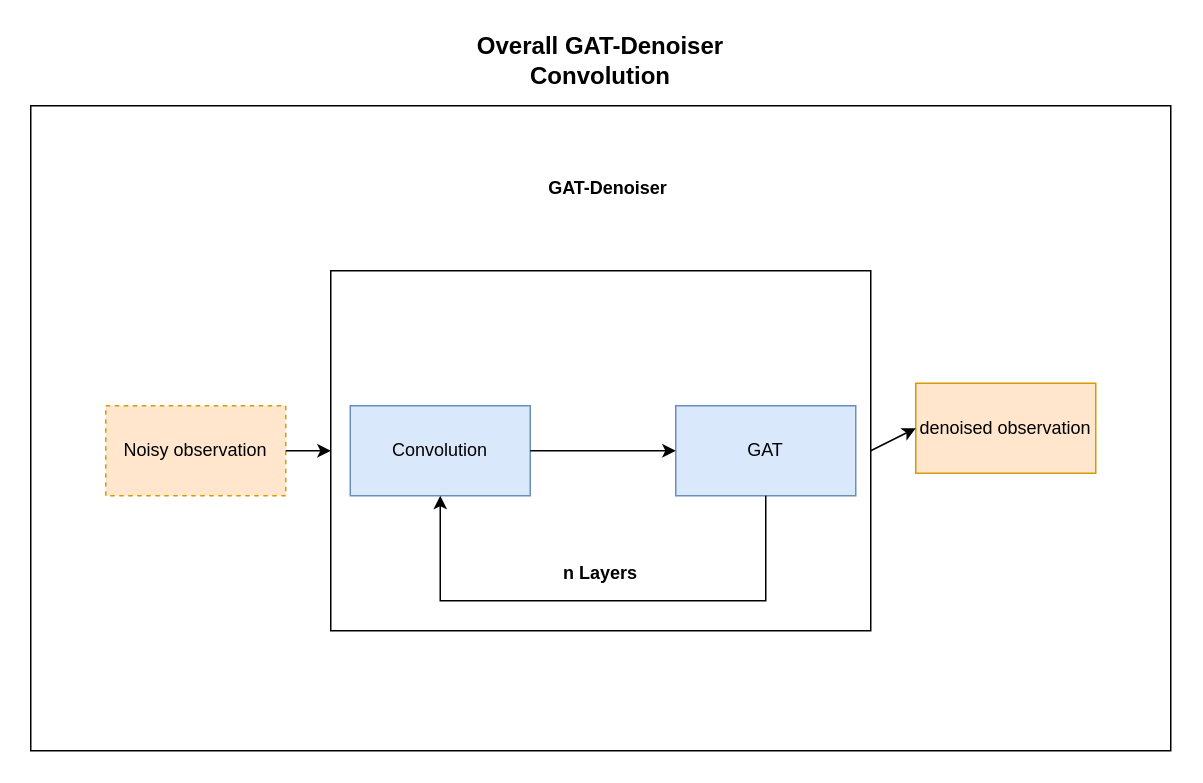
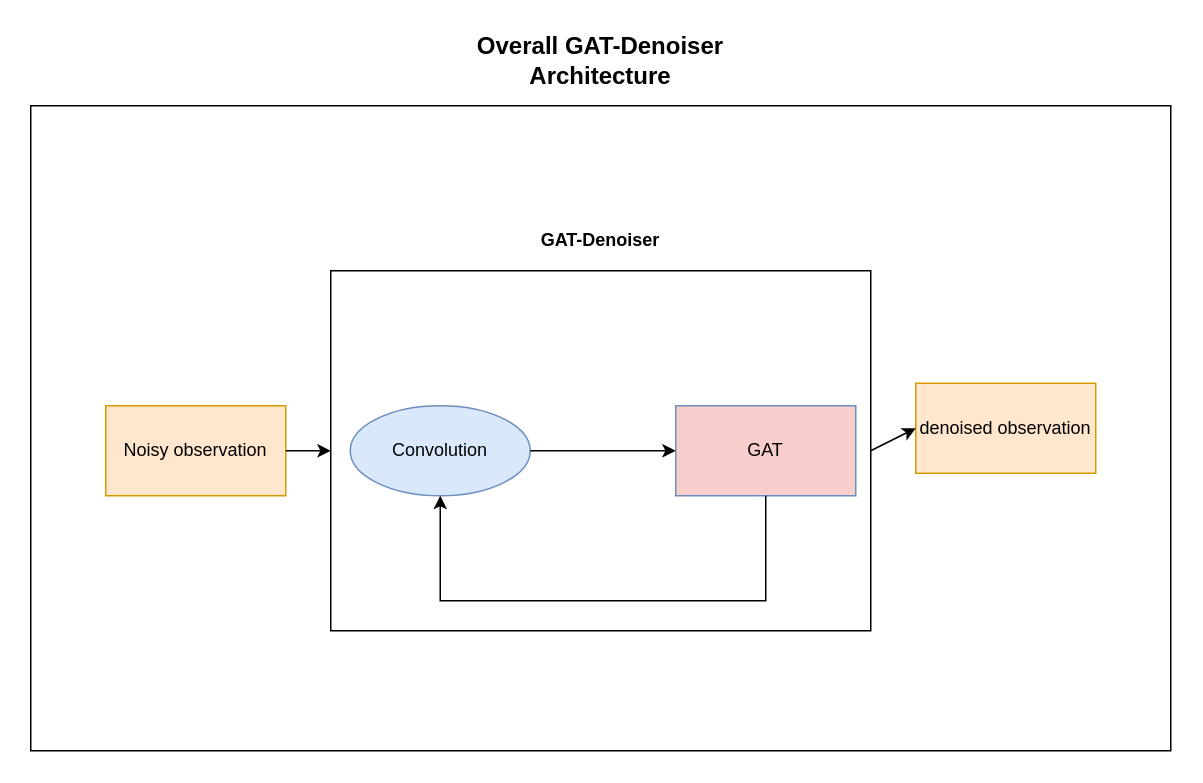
(601, 61) -> (601, 61)
(608, 188) -> (601, 241)
(196, 451) -> (196, 451)
(440, 451) -> (440, 451)
(766, 451) -> (766, 451)
(601, 571) -> none
